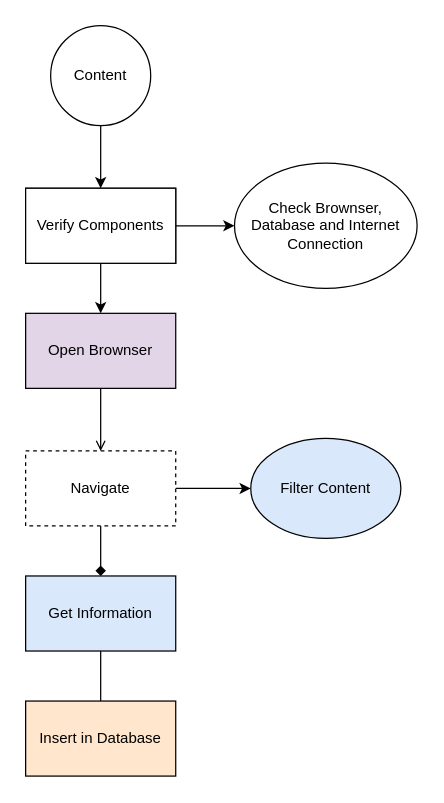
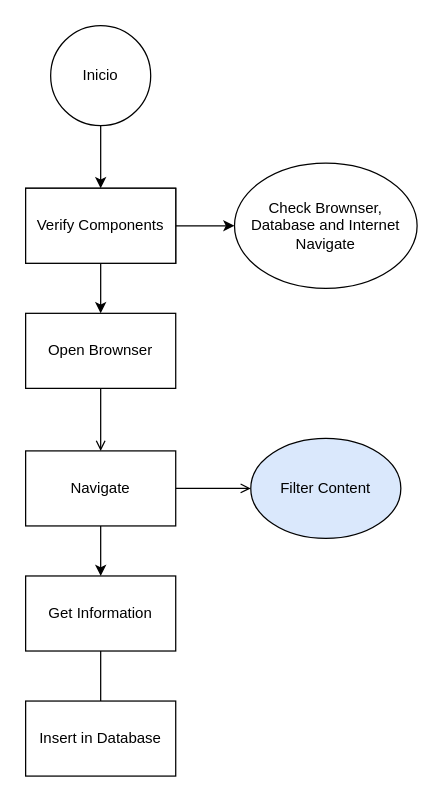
(101, 76) -> (101, 76)
(326, 226) -> (326, 226)
(101, 351) -> (101, 351)
(101, 488) -> (101, 488)
(241, 488) -> (243, 488)
(101, 565) -> (101, 566)
(101, 613) -> (101, 613)
(101, 738) -> (101, 738)
